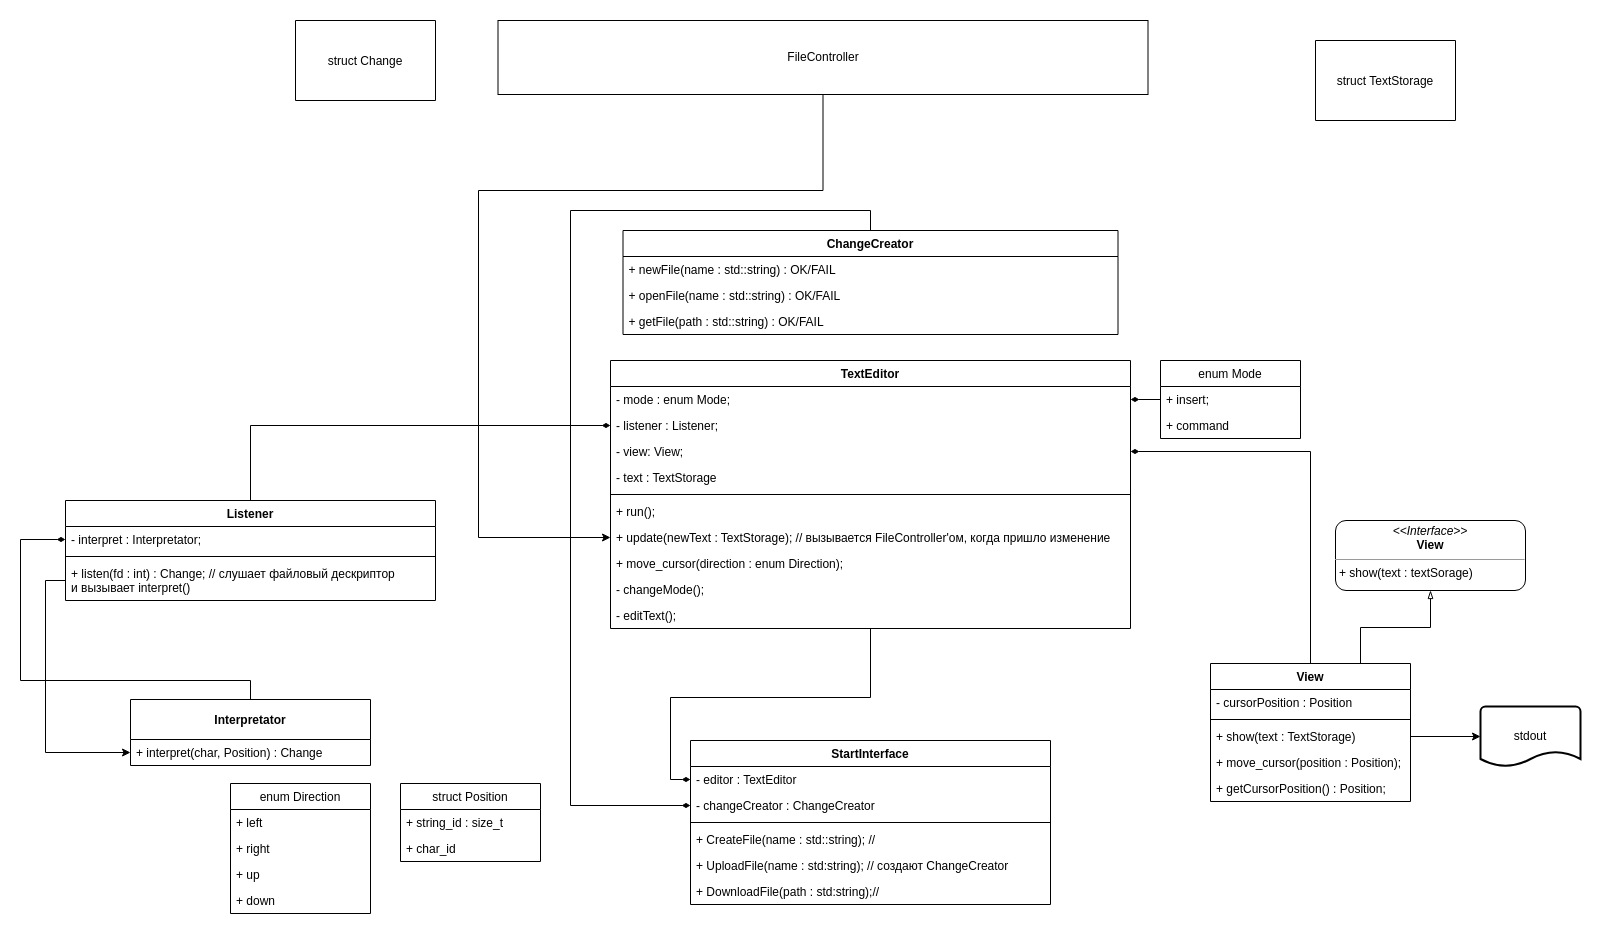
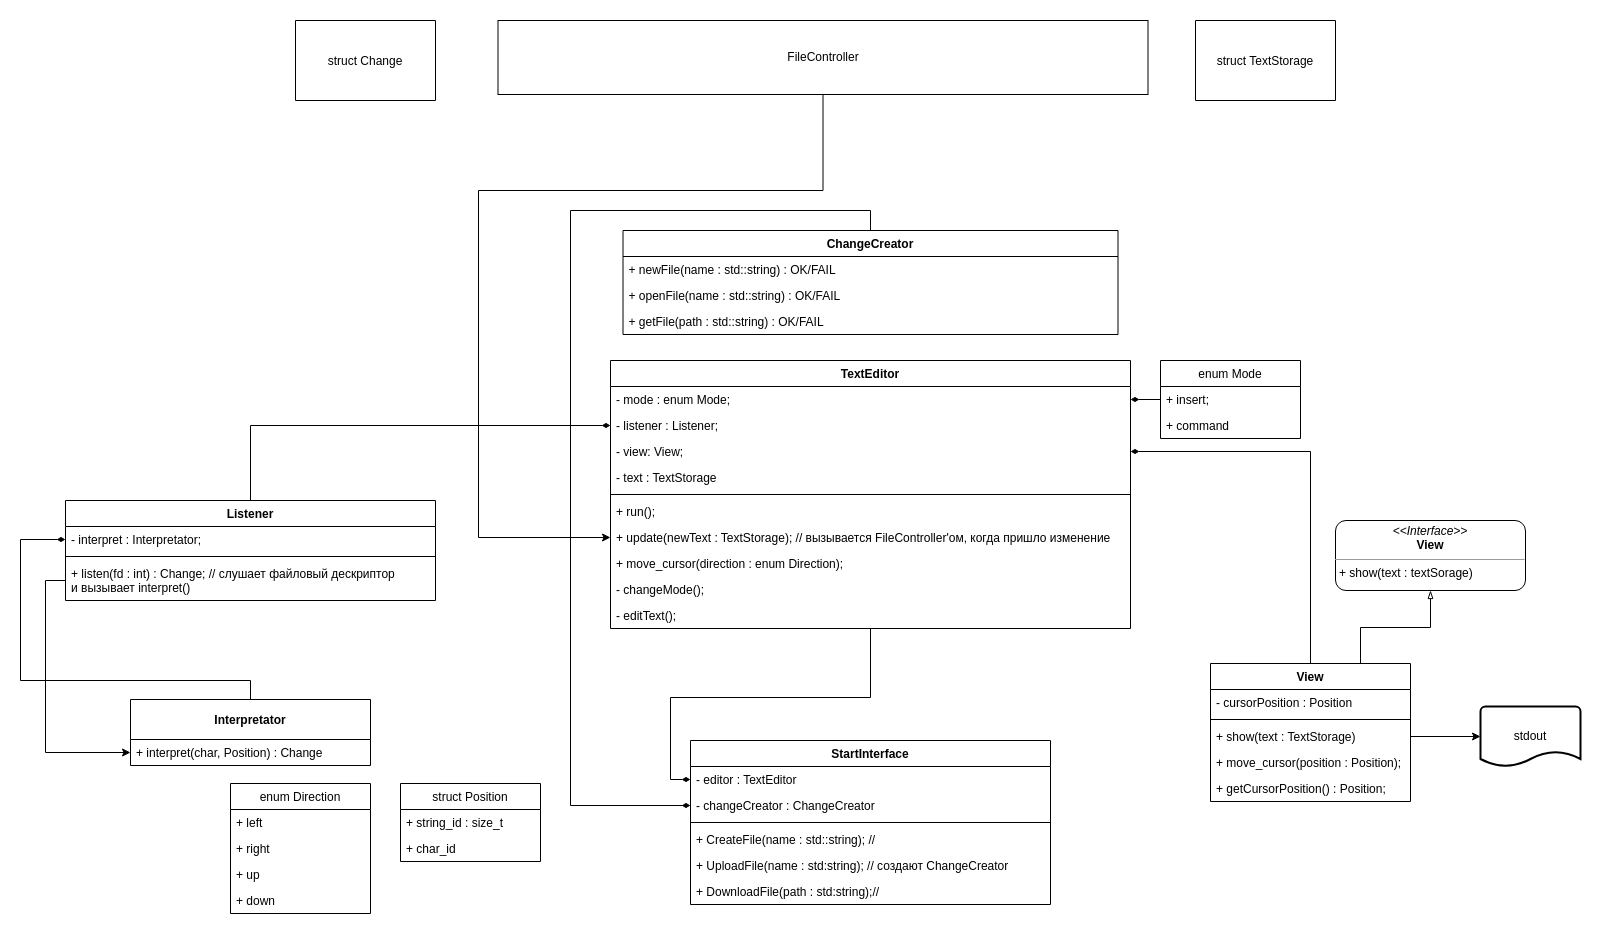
(1386, 81) -> (1266, 61)
